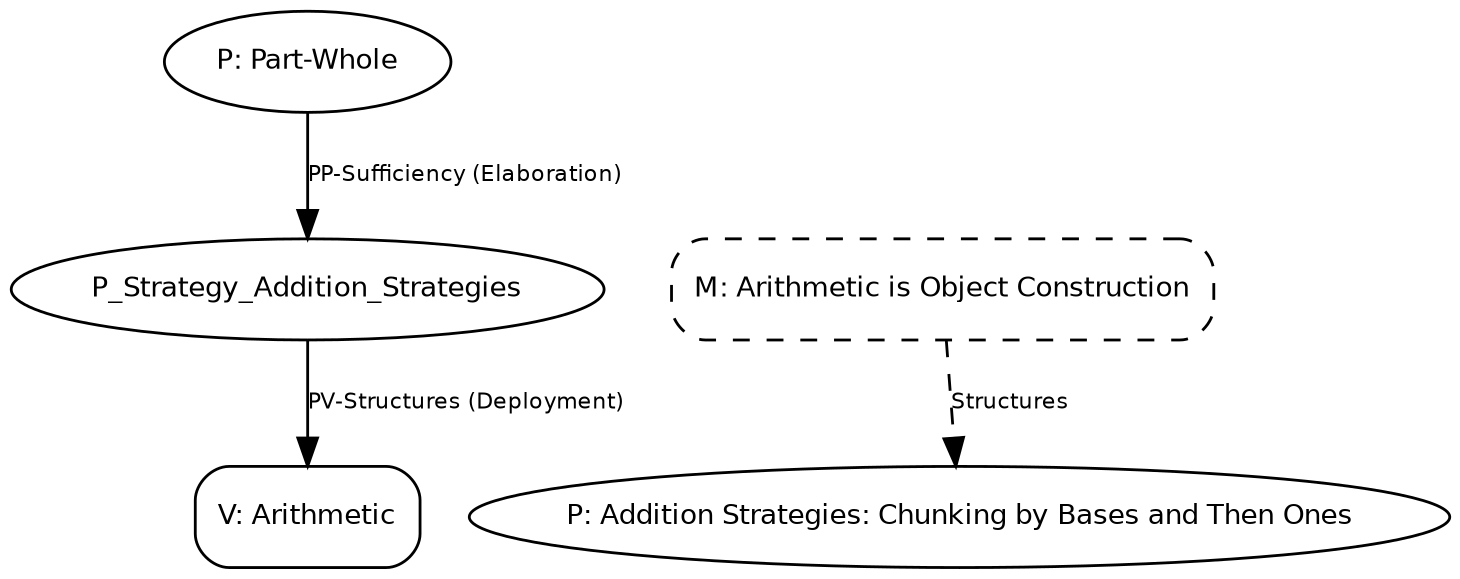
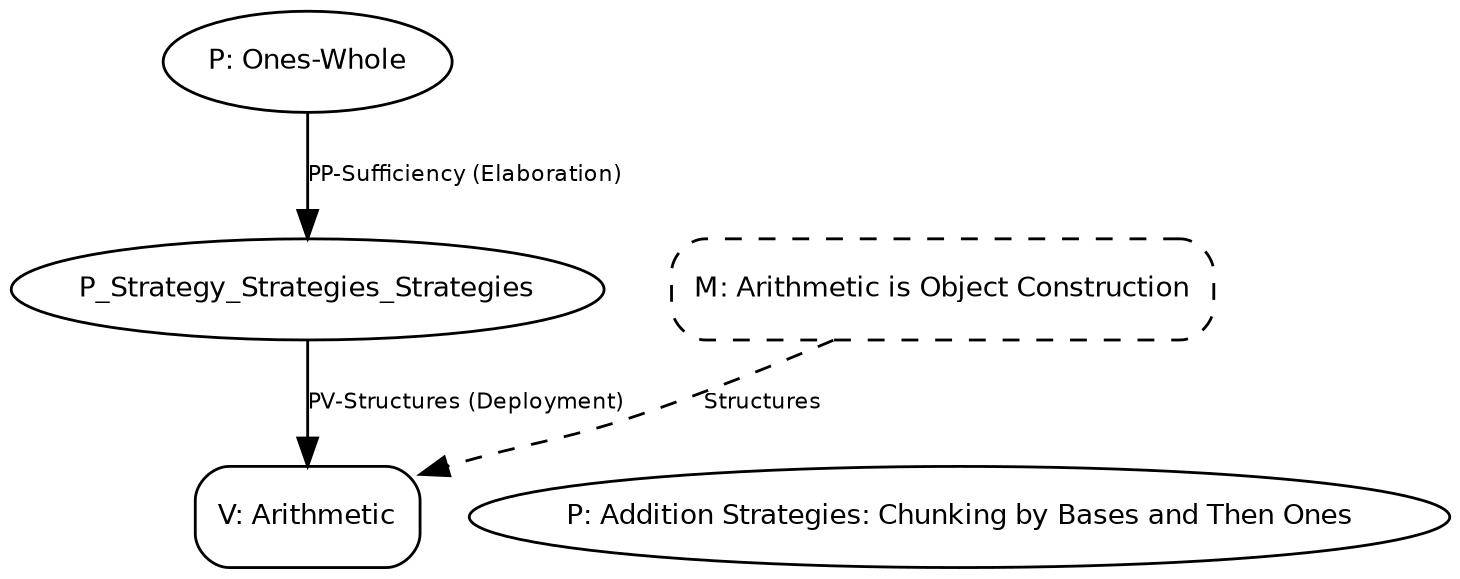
(308, 62) -> (308, 62)
(308, 289) -> (308, 289)
(950, 389) -> (644, 413)
